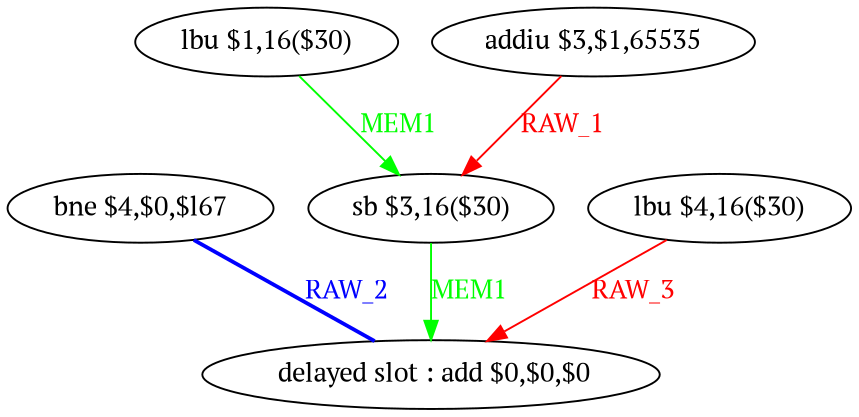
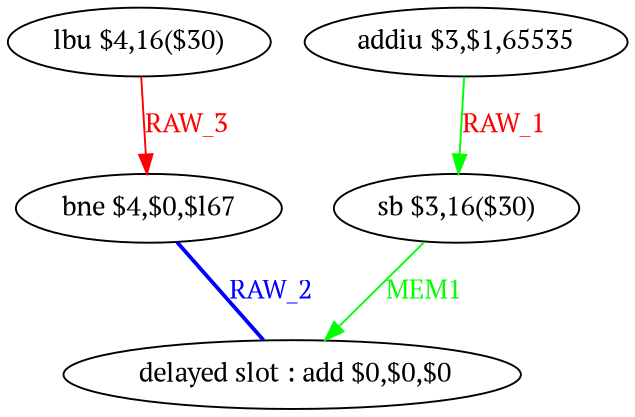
(267, 42) -> none
(519, 118) -> (462, 116)
(585, 286) -> (144, 116)
